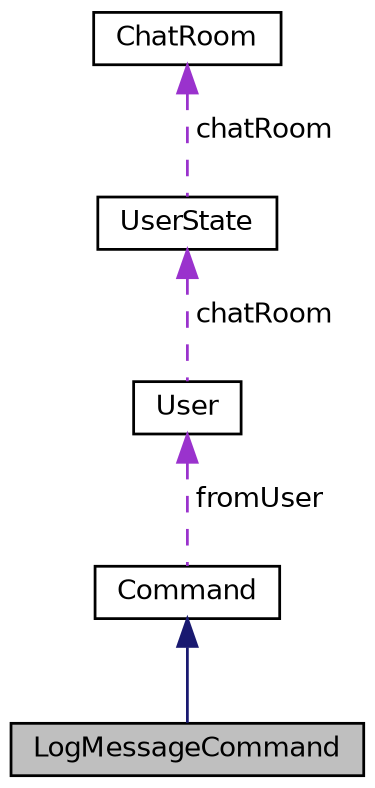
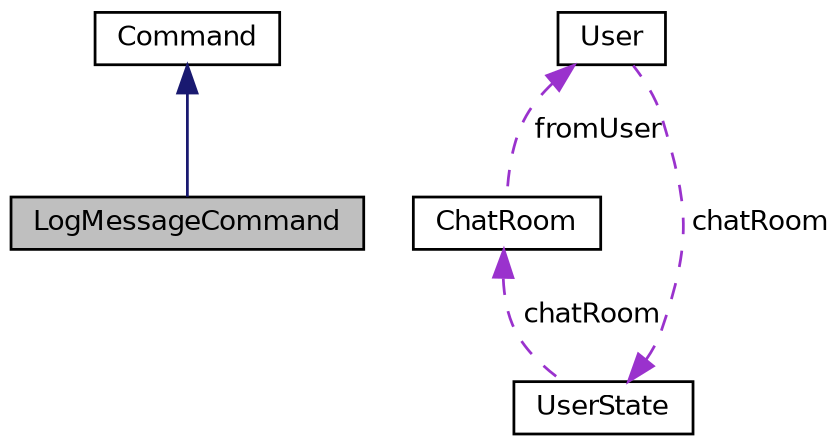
(187, 514) -> (518, 135)
